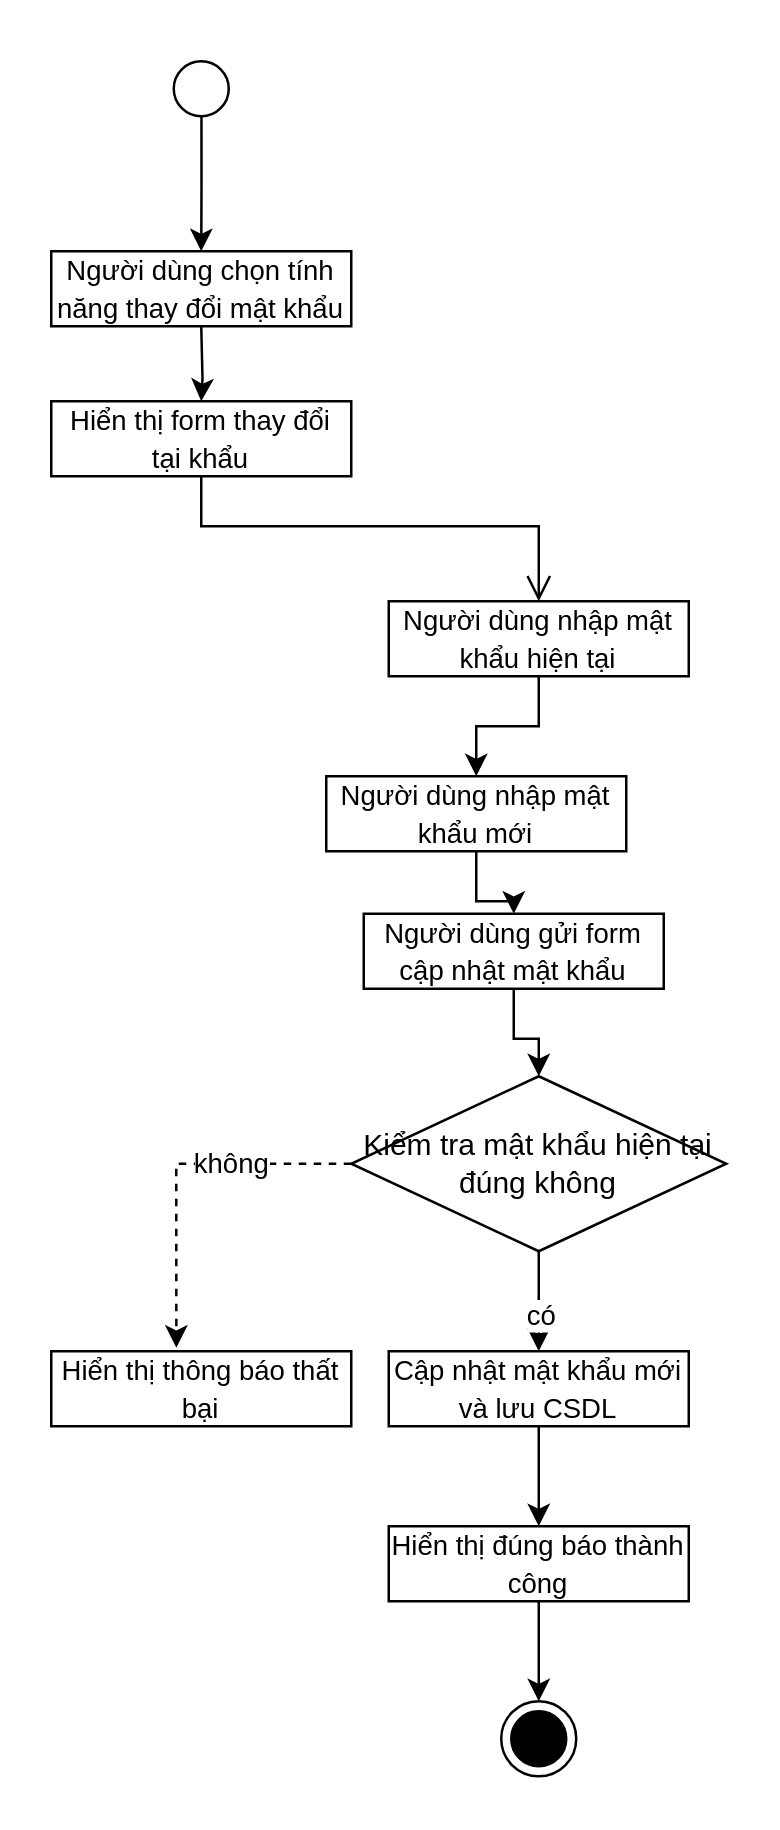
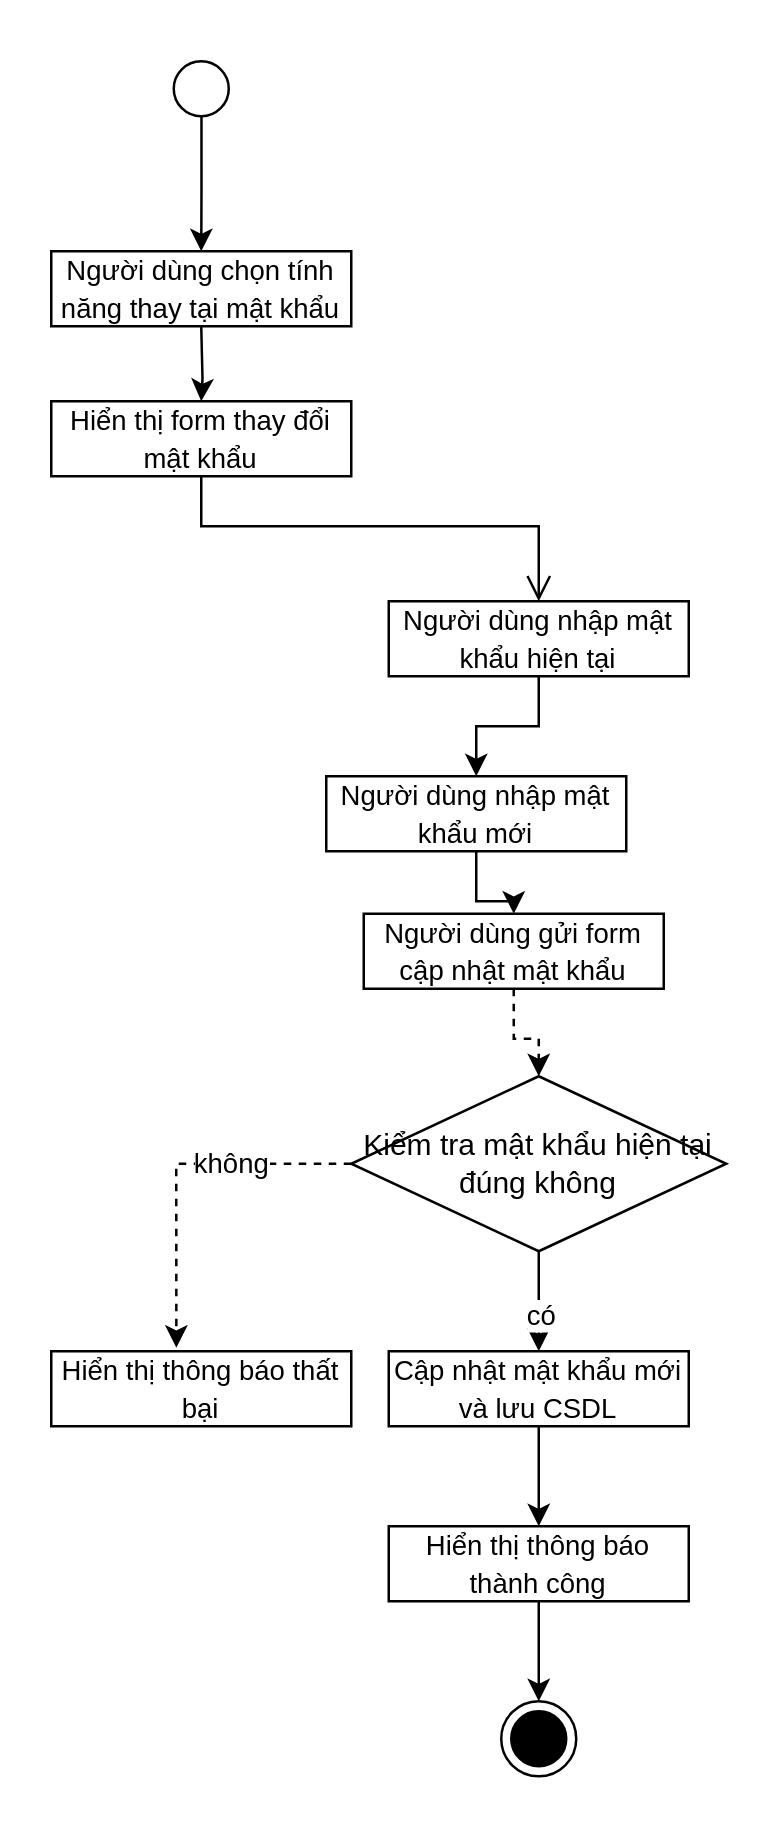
(201, 289) -> (201, 289)
(201, 439) -> (201, 439)
(514, 1037) -> (514, 1037)
(539, 1564) -> (539, 1564)
